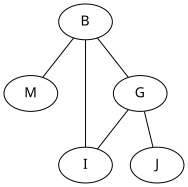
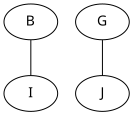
(113, 58) -> none
(31, 93) -> none
(113, 129) -> none
